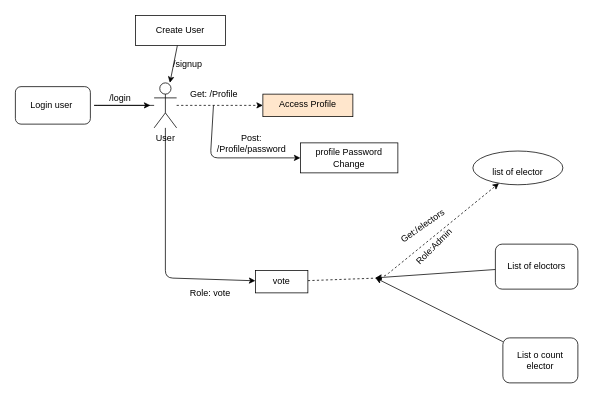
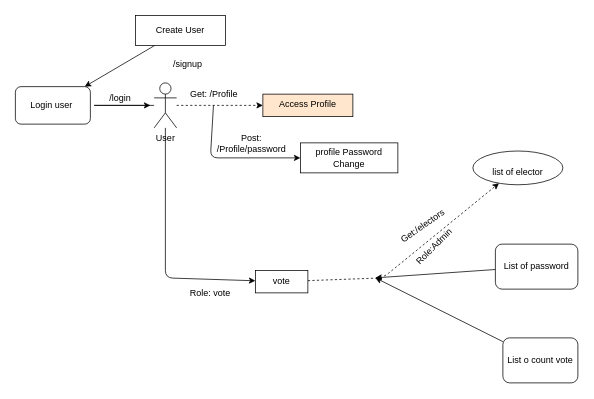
(174, 62) -> (122, 65)
(537, 267) -> (537, 267)
(540, 360) -> (540, 360)
